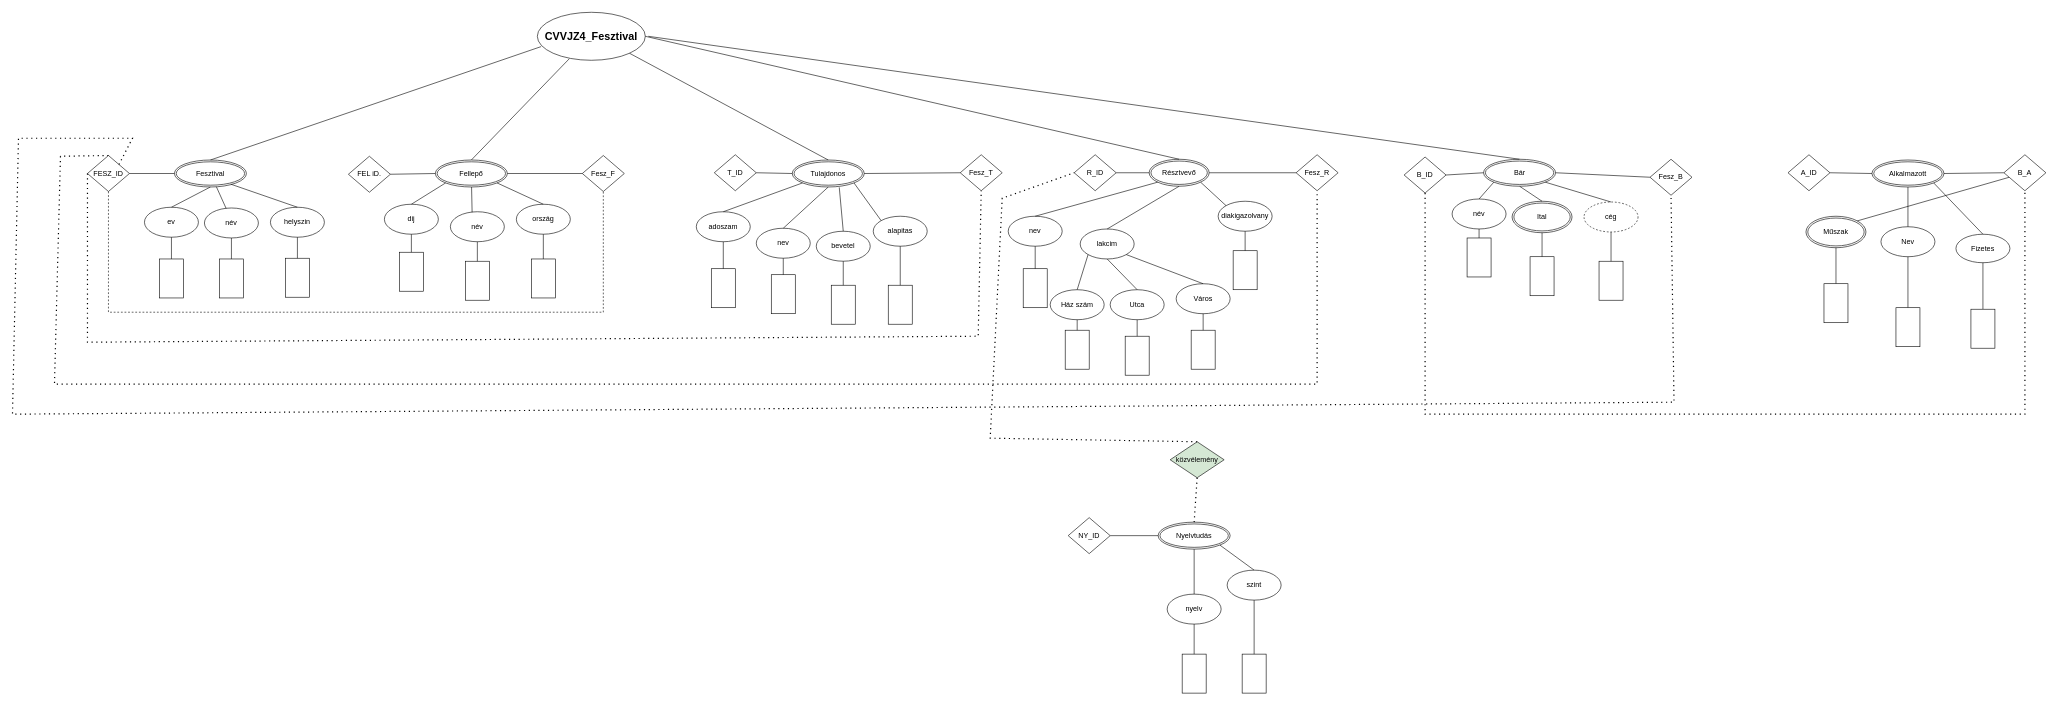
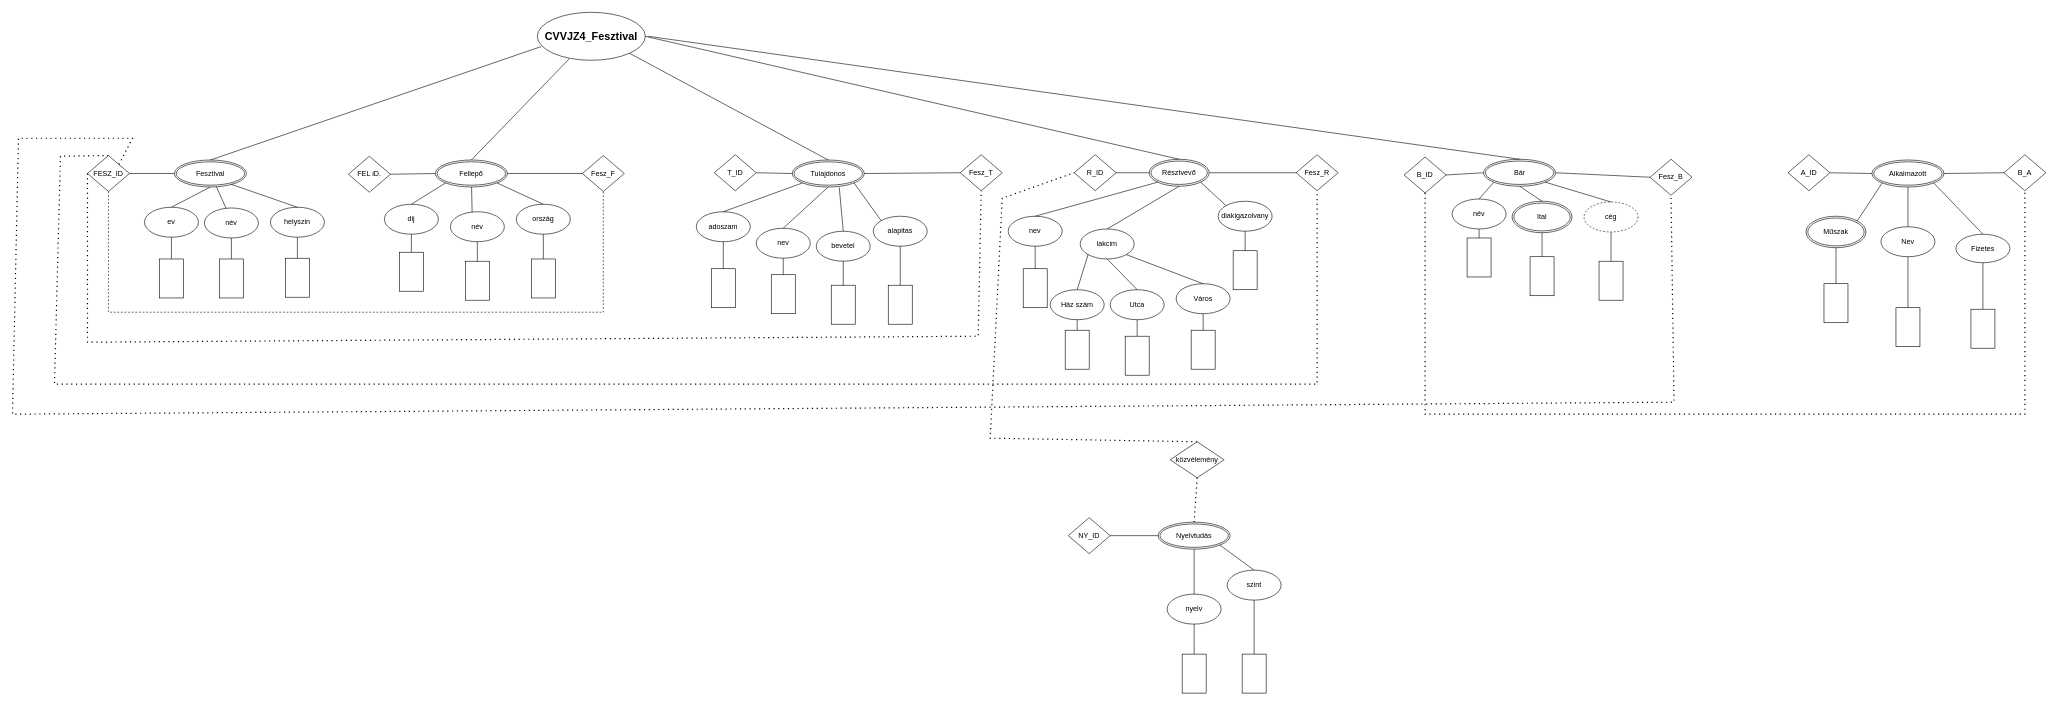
(1934, 199) -> (1870, 202)
(1197, 460) -> (1197, 460)
